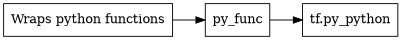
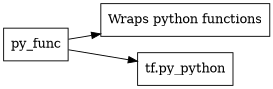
(184, 20) -> (80, 37)
